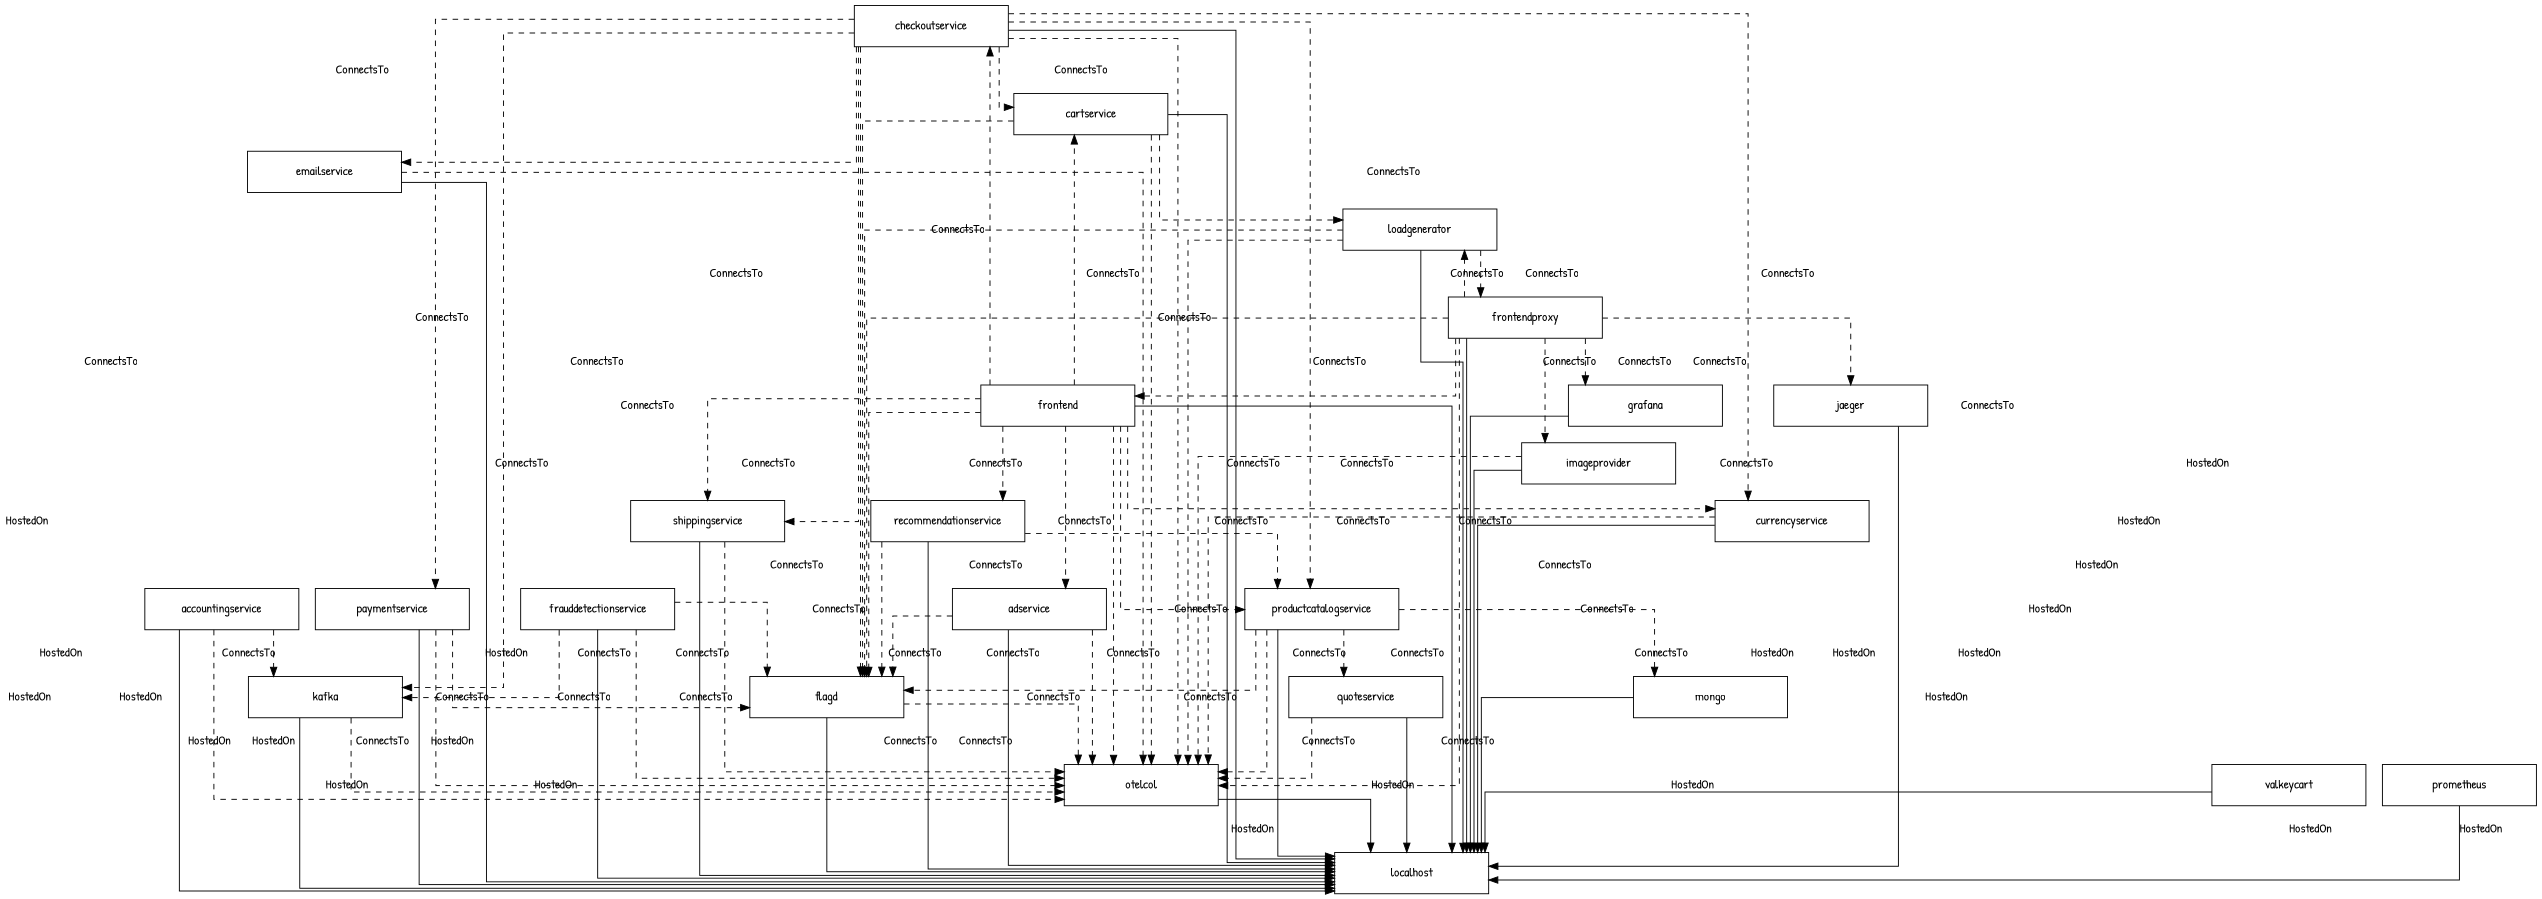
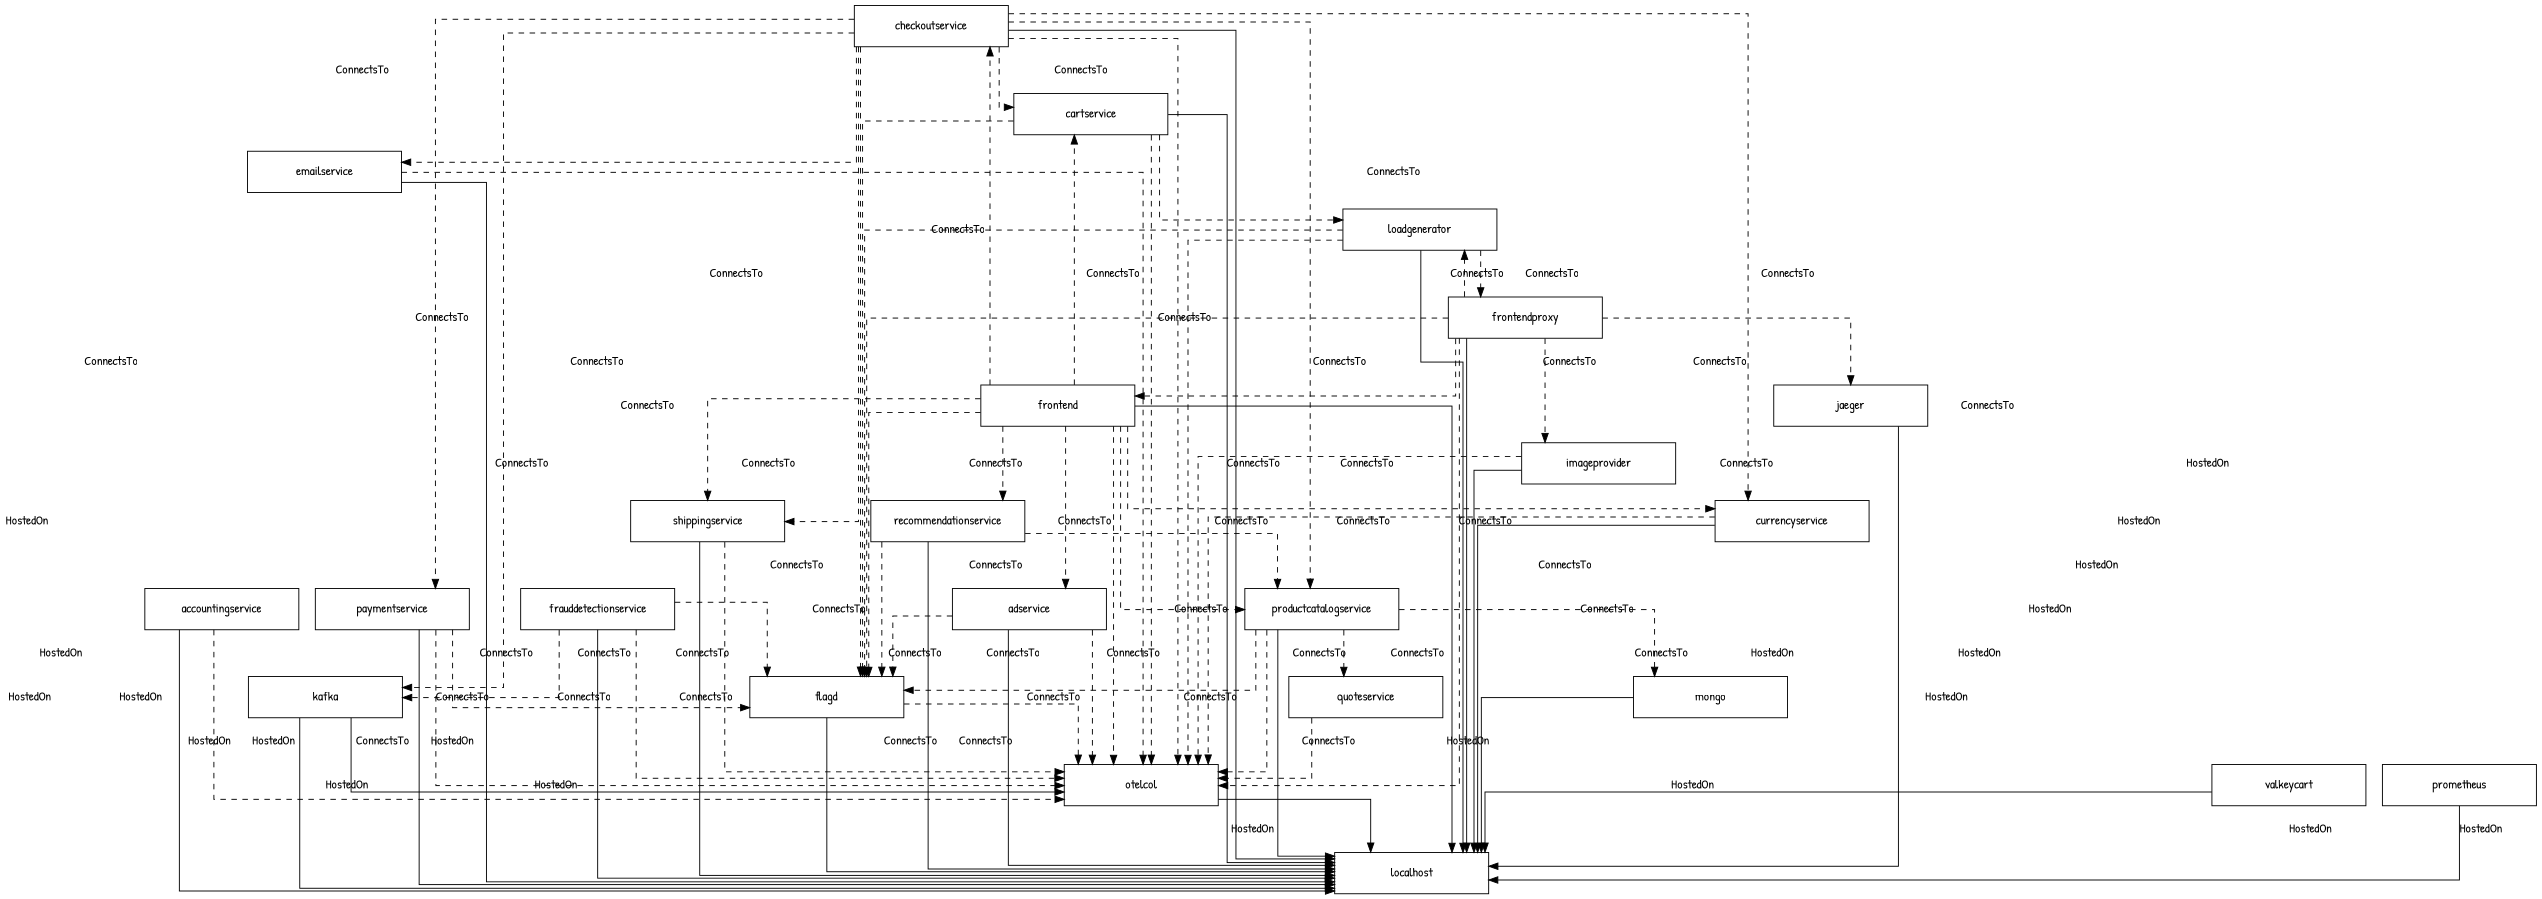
(1645, 406) -> none
(274, 649) -> none
(506, 653) -> (506, 653)
(1468, 741) -> (1468, 741)
(1407, 777) -> none
(666, 792) -> (666, 792)
